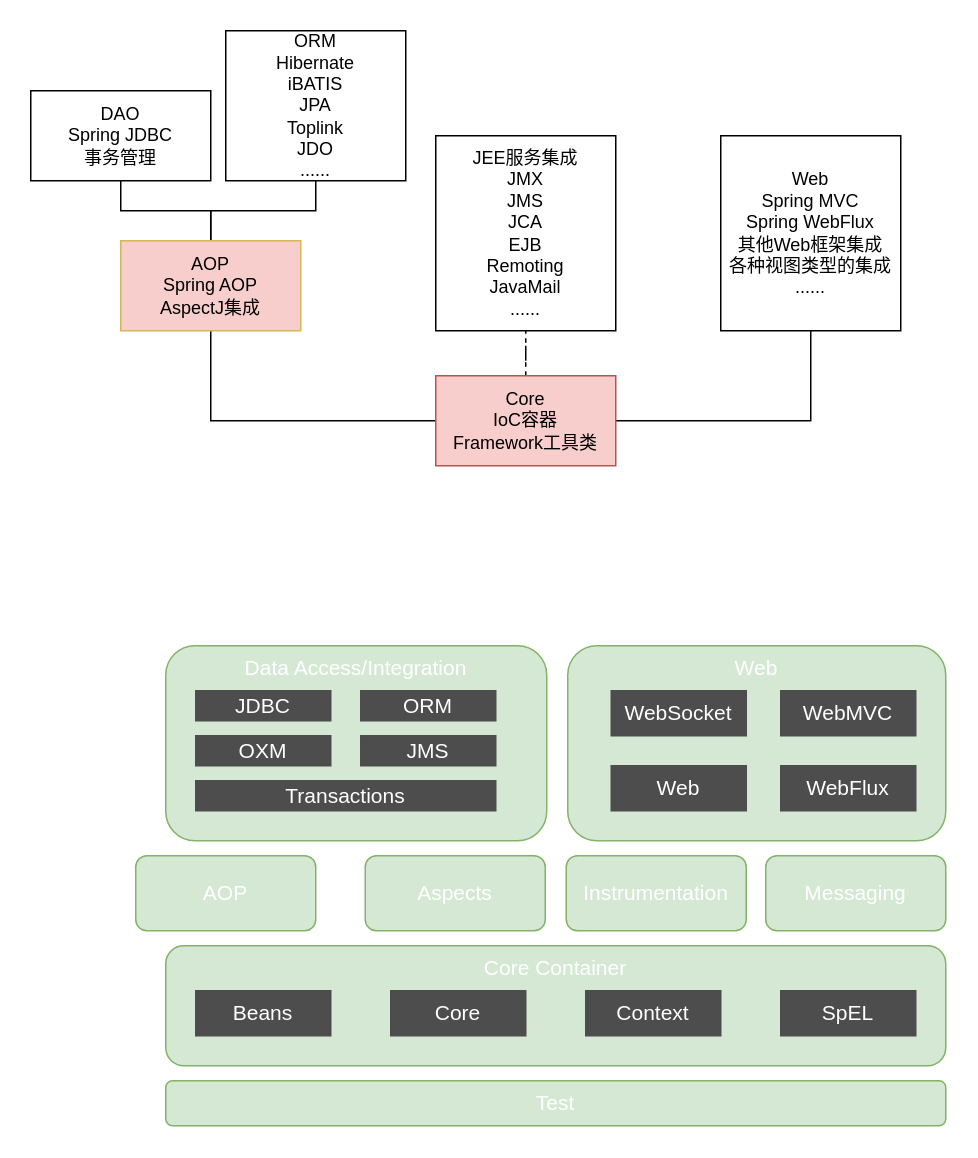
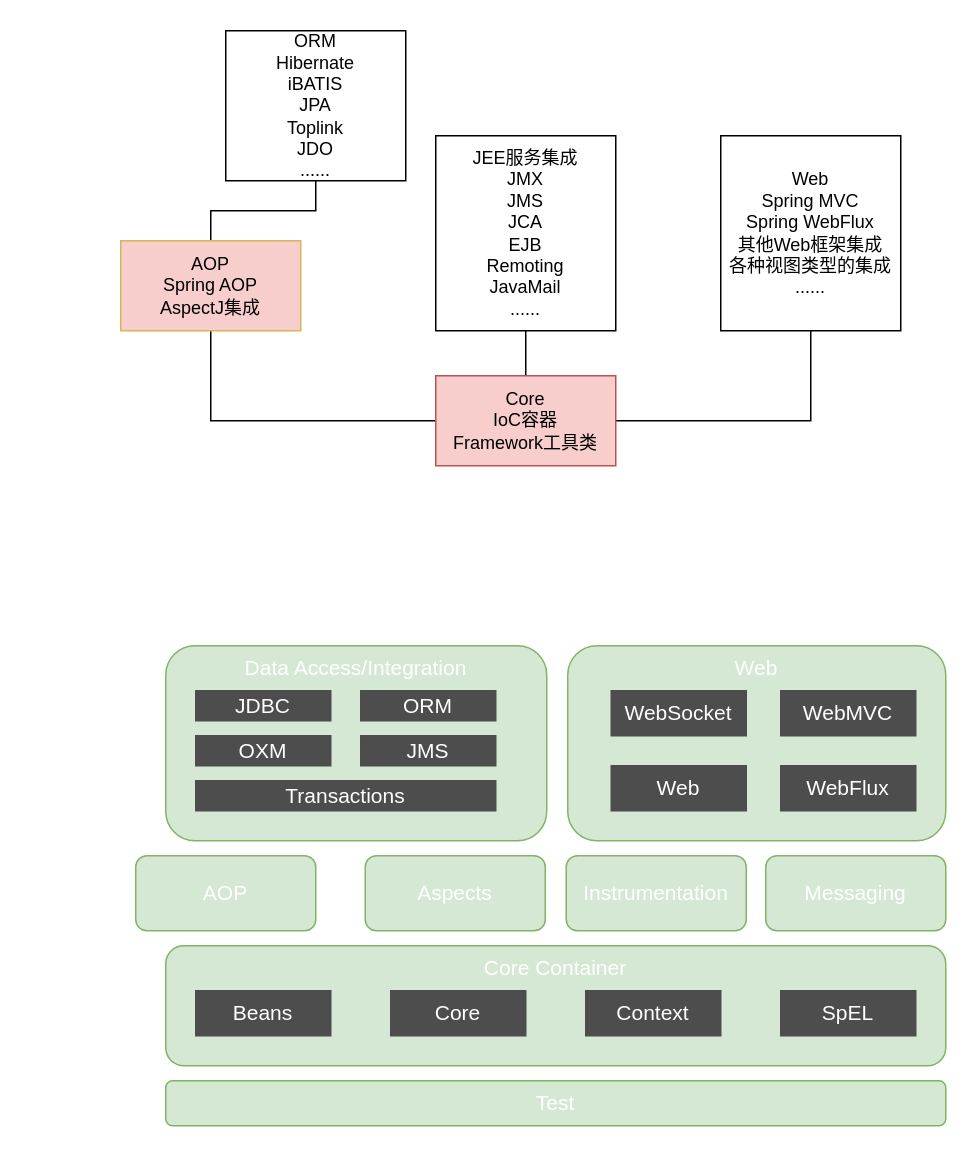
(121, 136) -> none
(149, 211) -> none
(526, 341) -> (526, 341)
